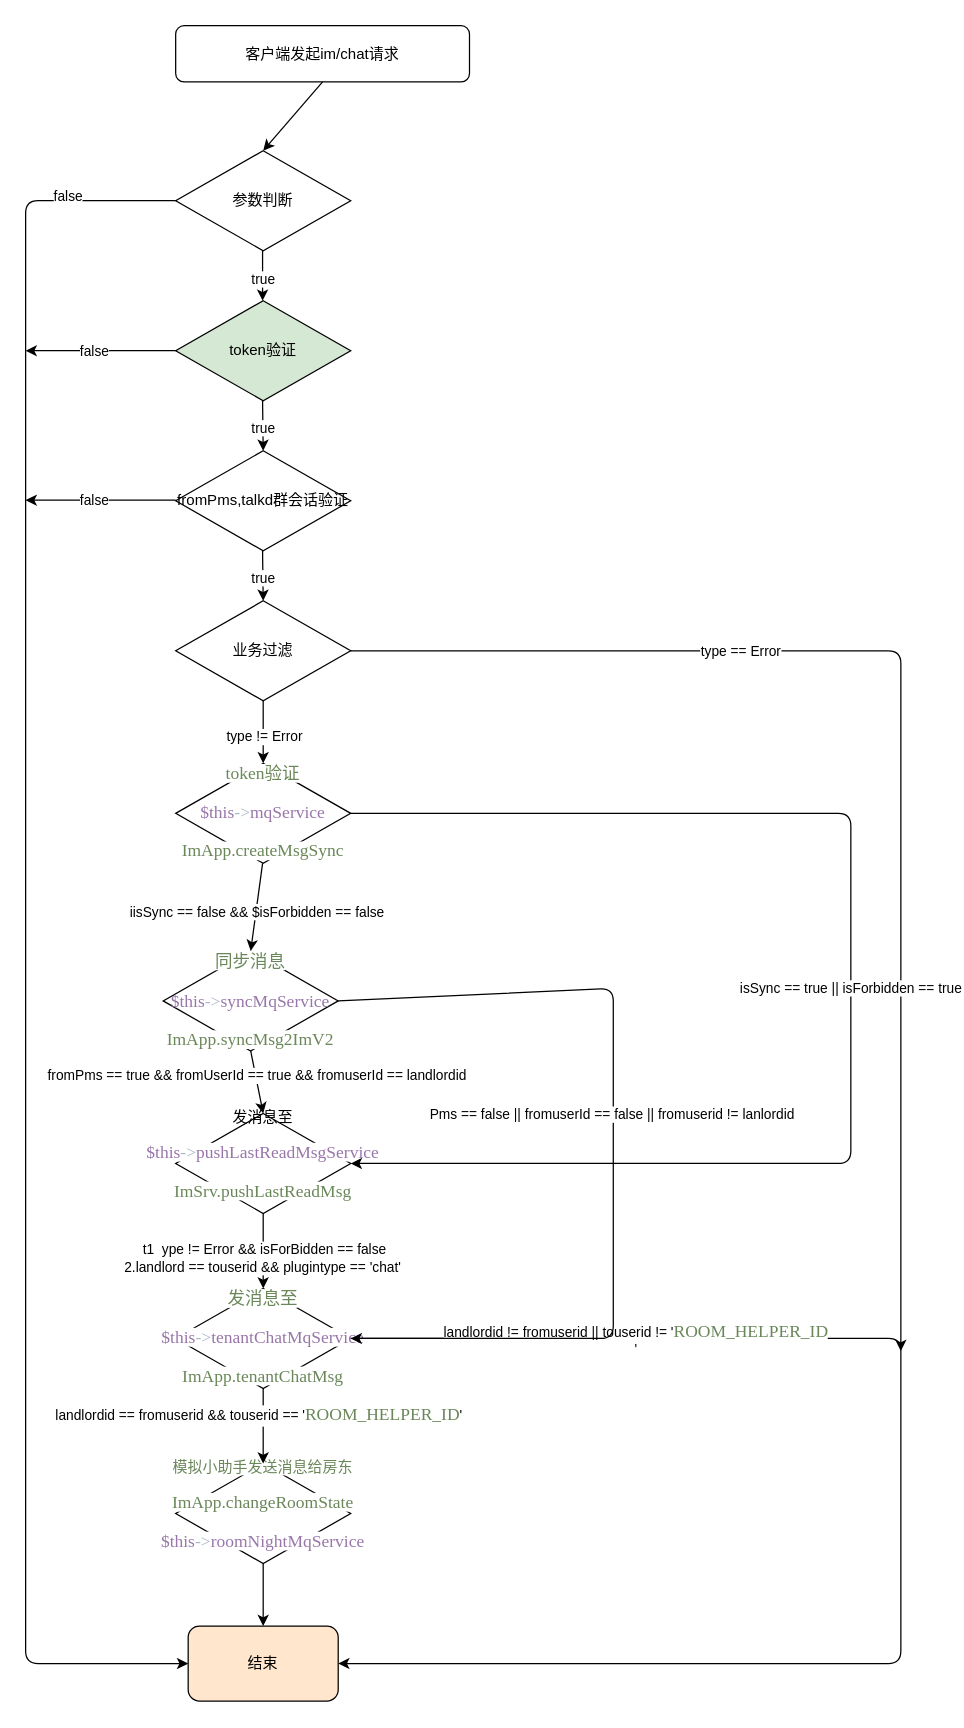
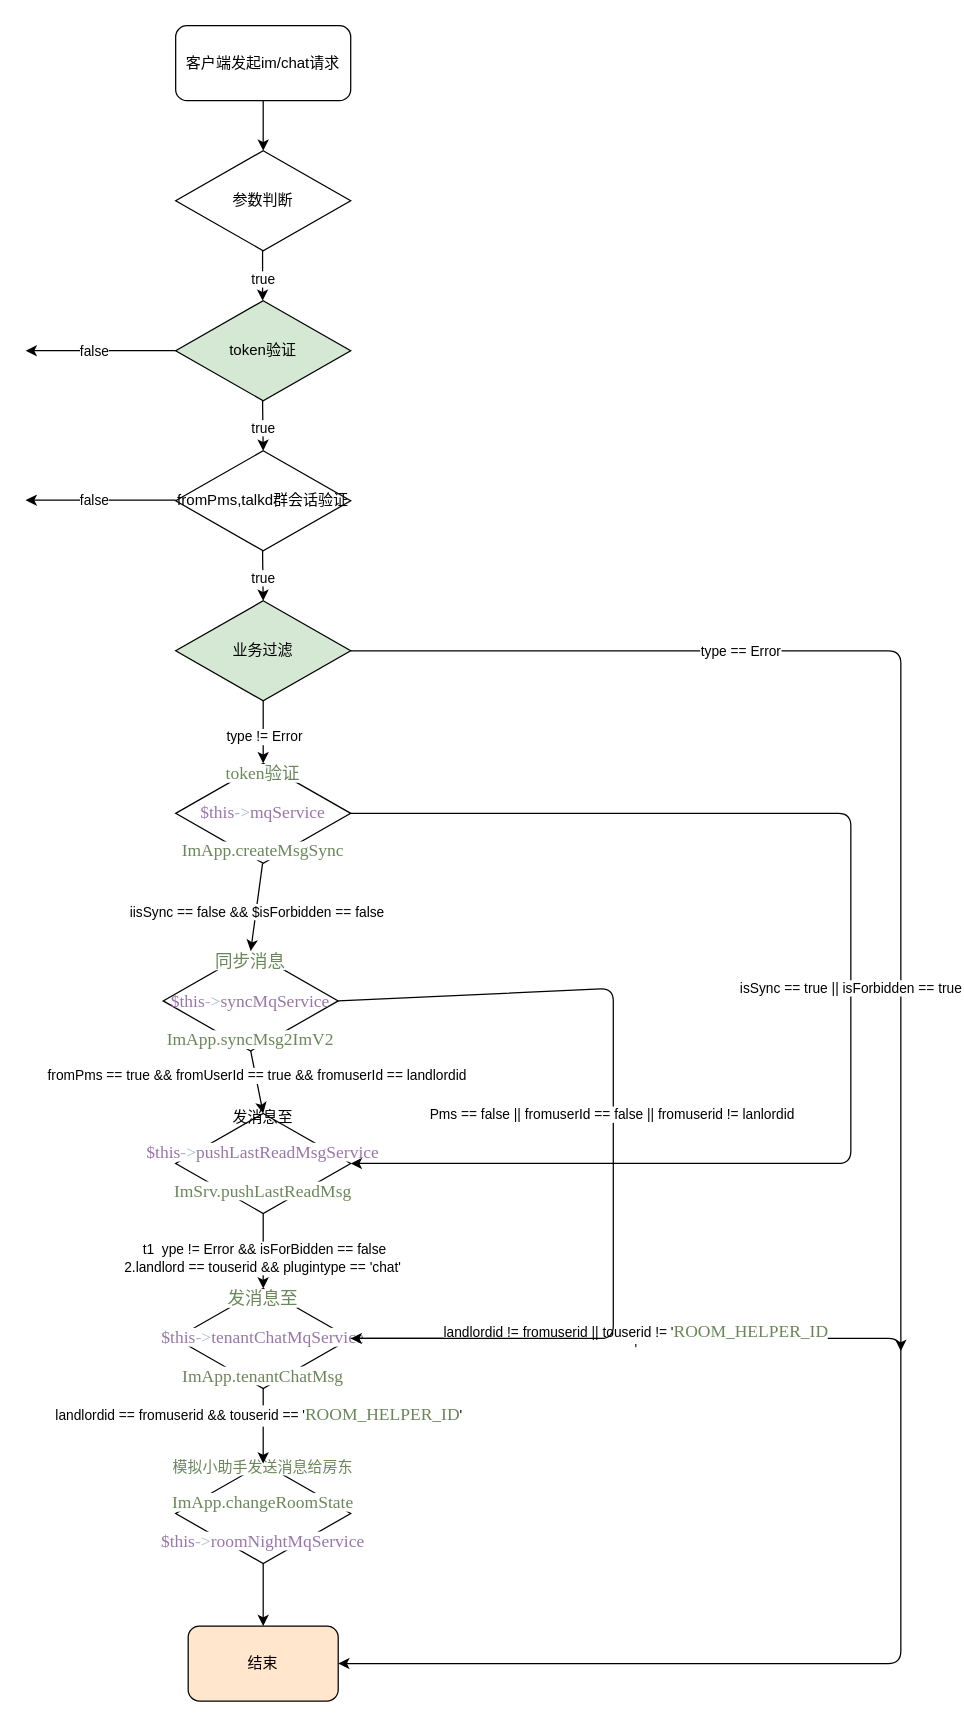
(323, 54) -> (263, 63)
(263, 651) -> (263, 651)
(26, 931) -> none
